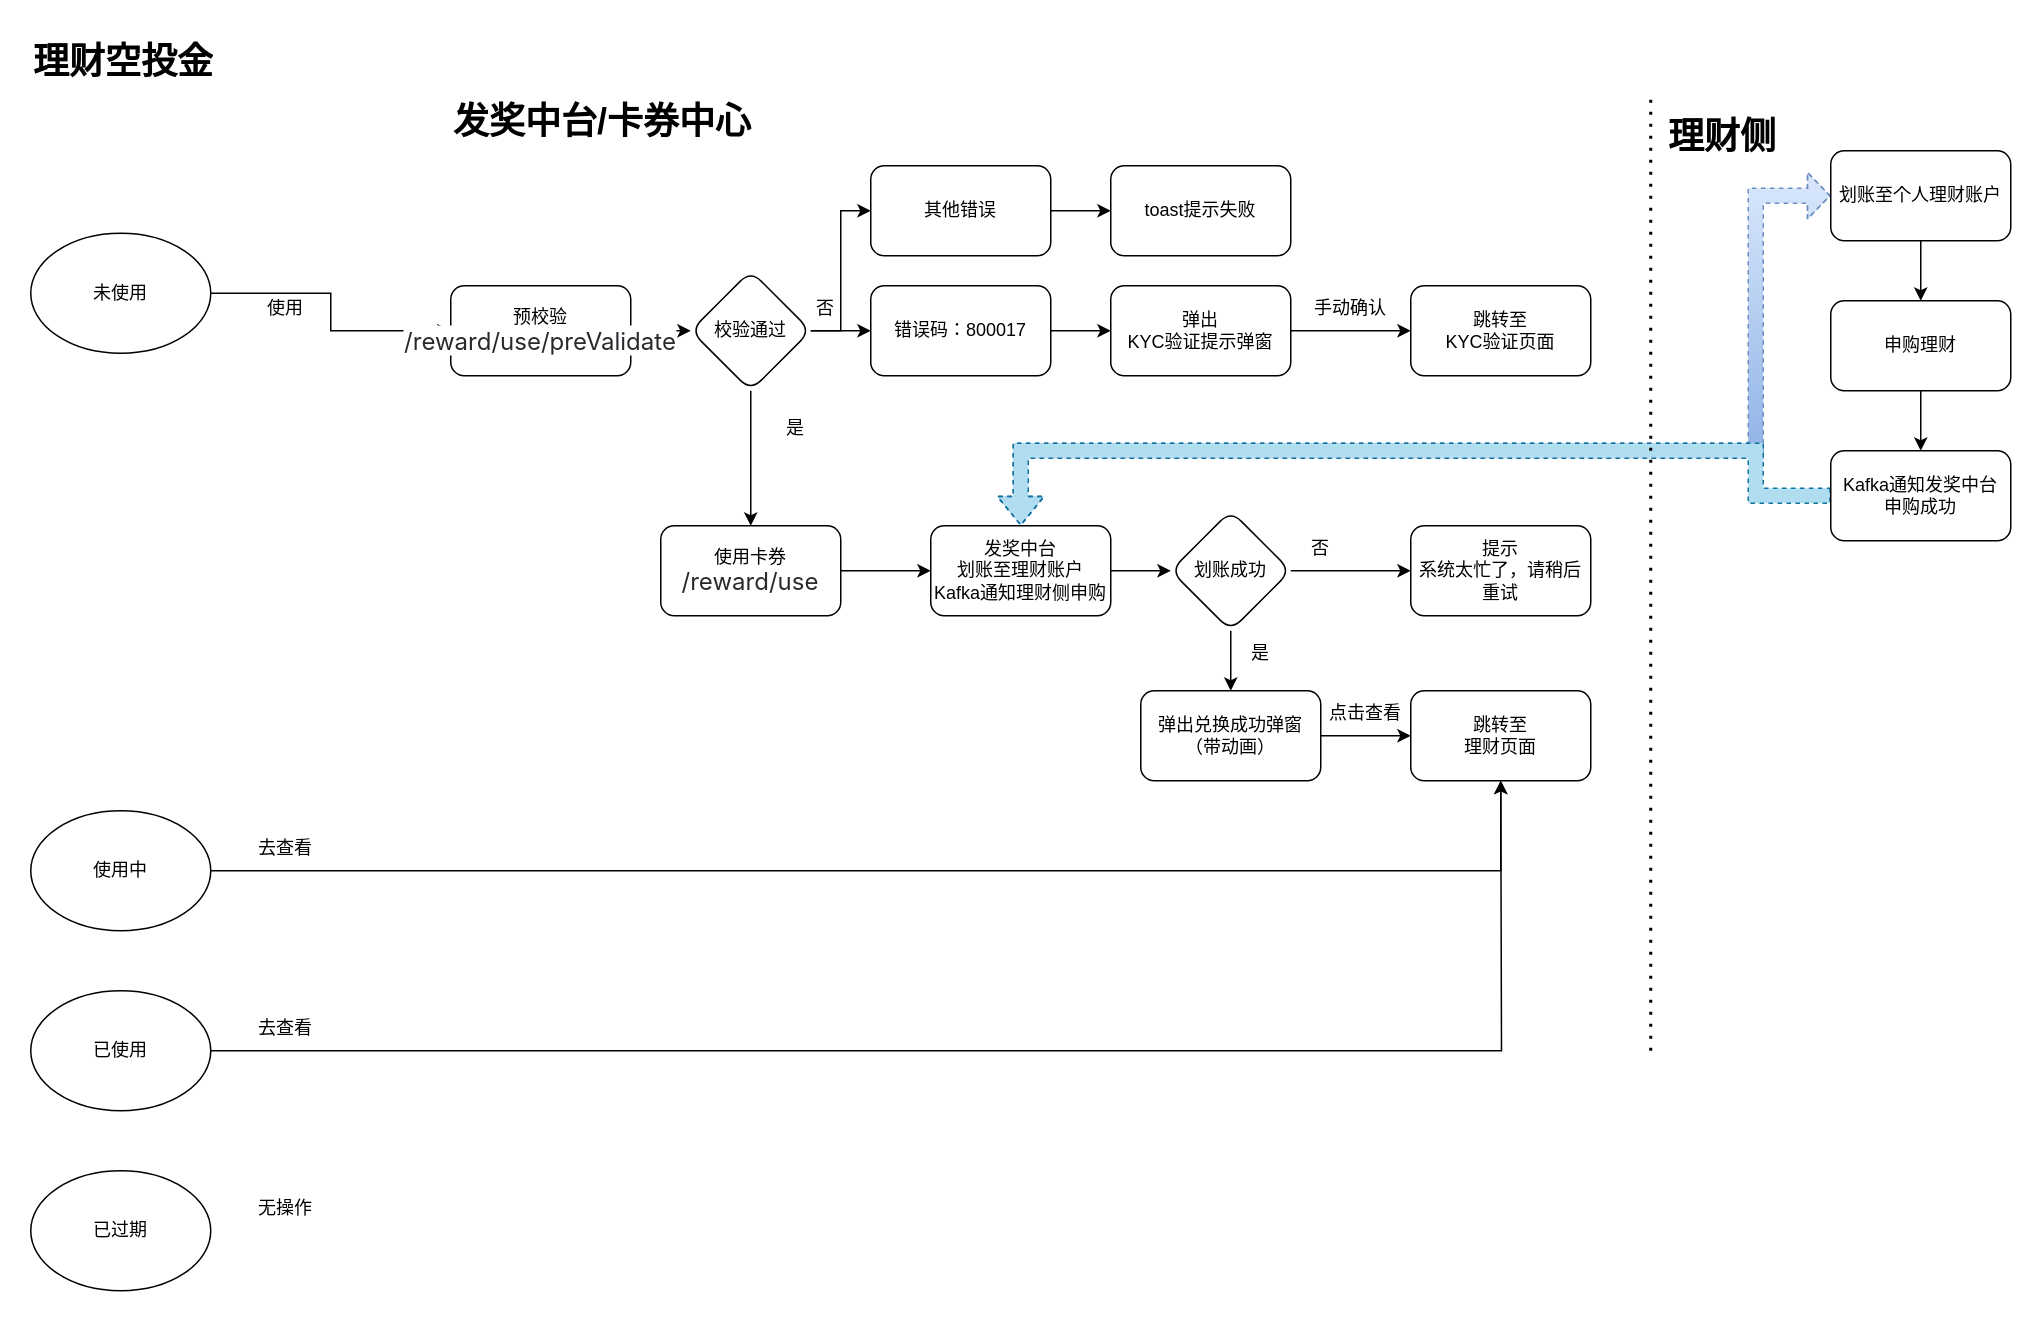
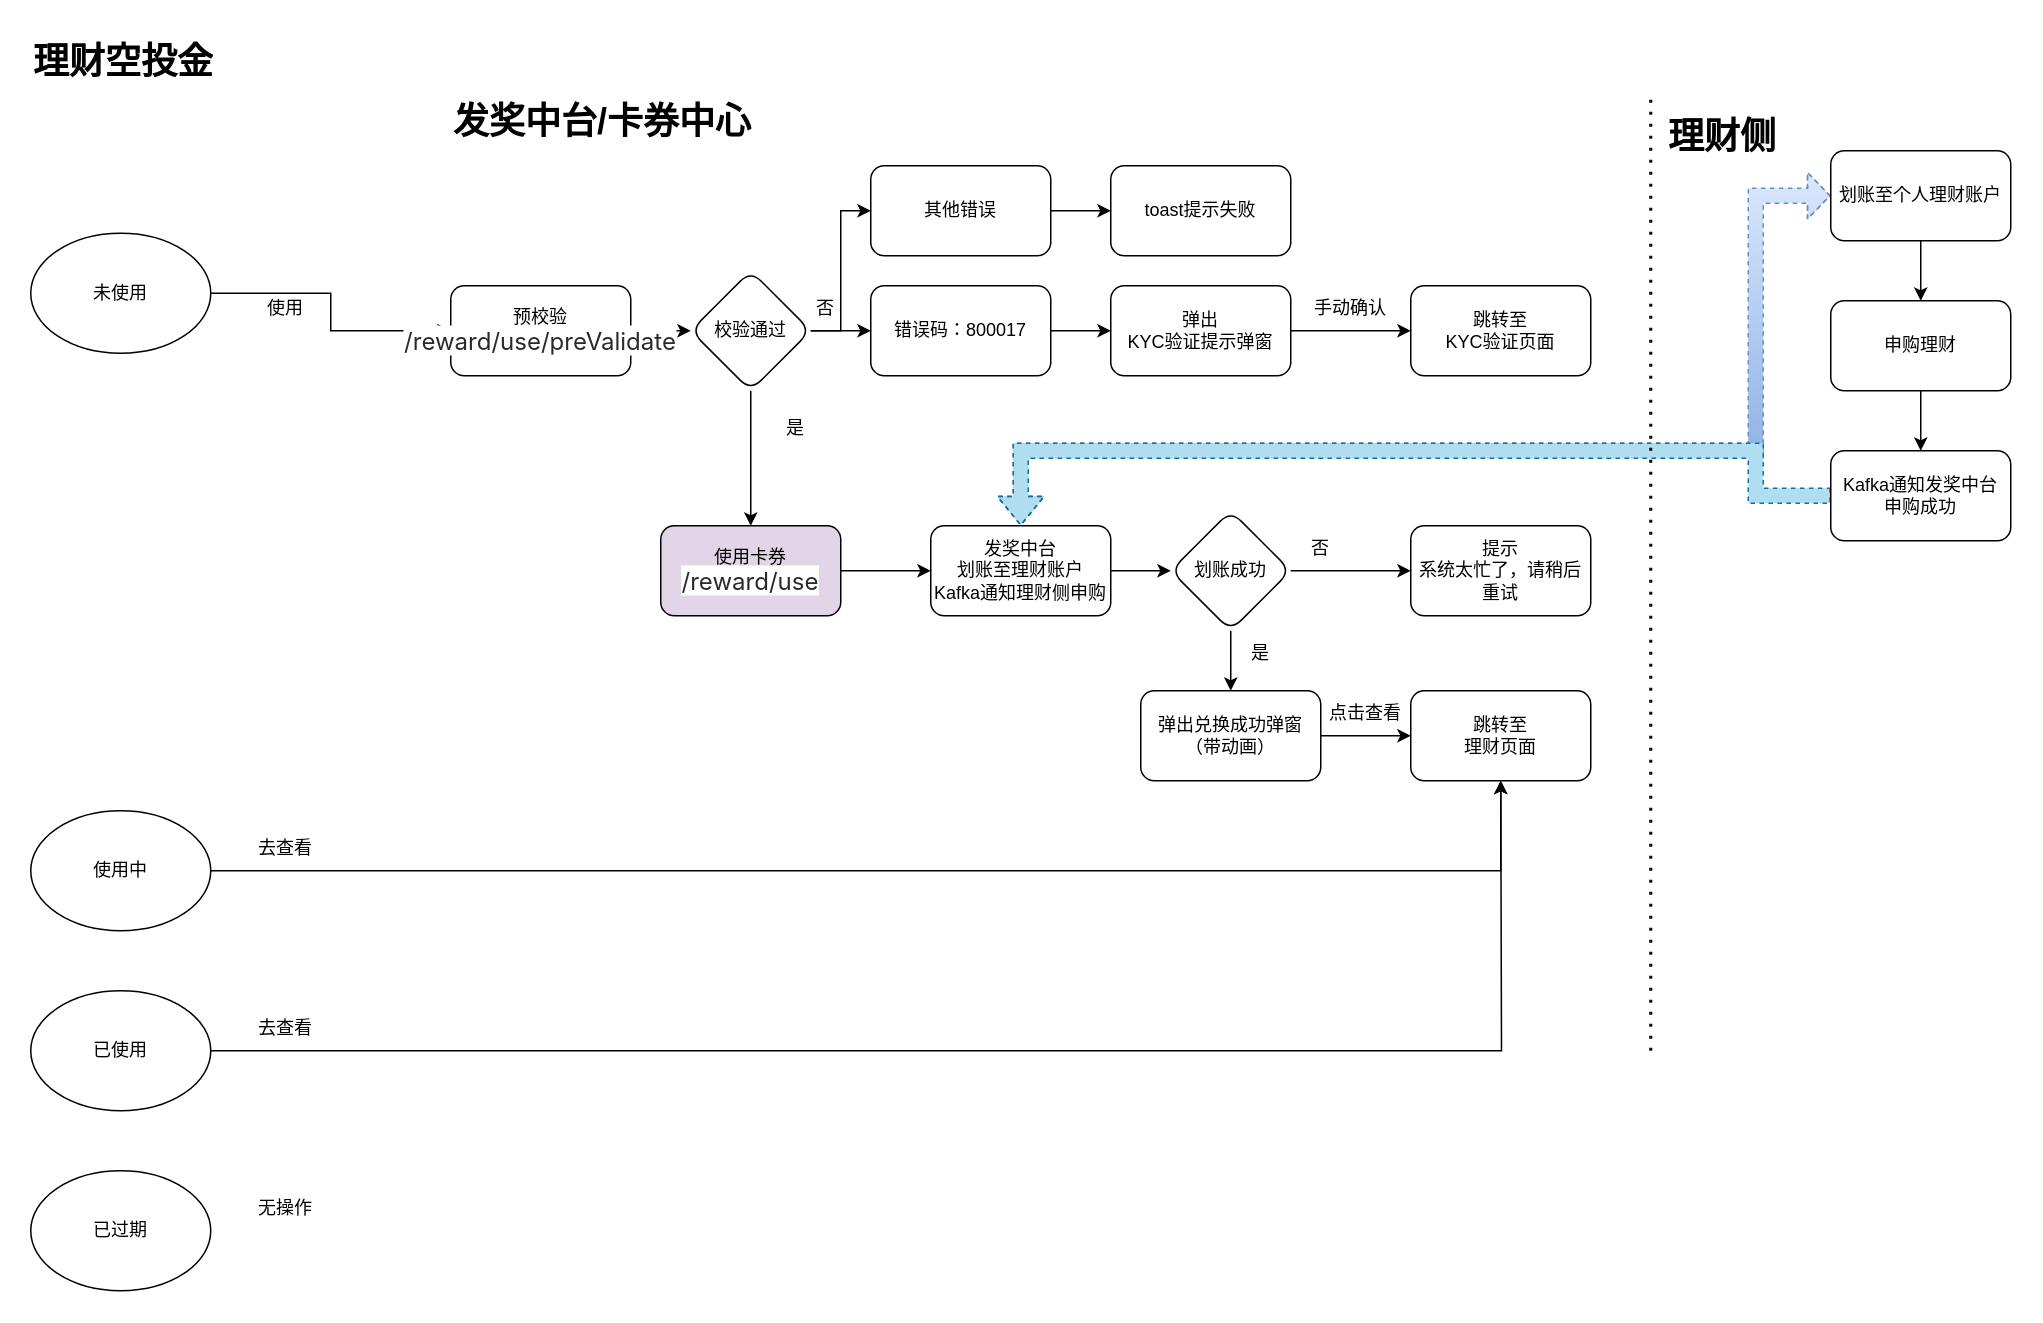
(751, 571) -> (751, 571)
